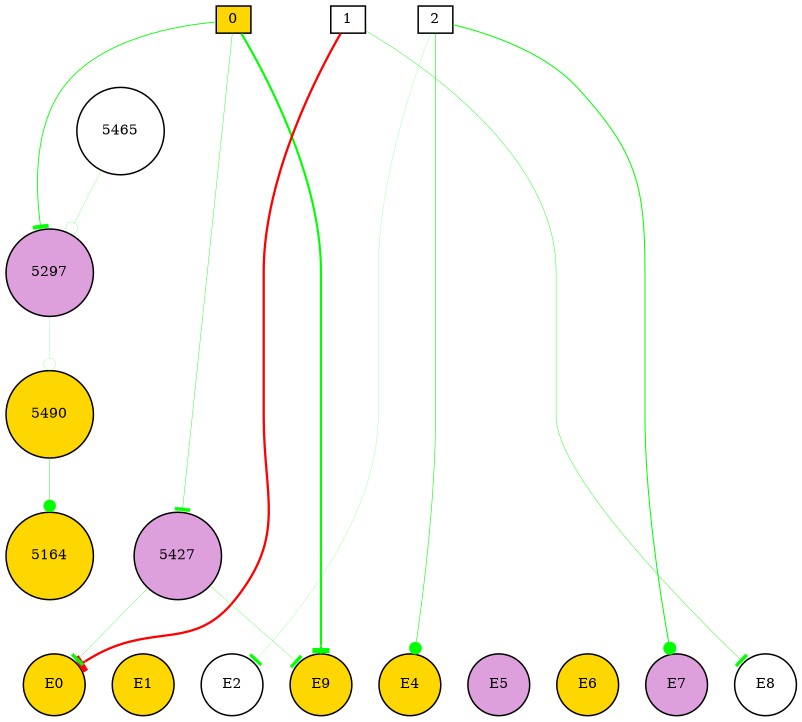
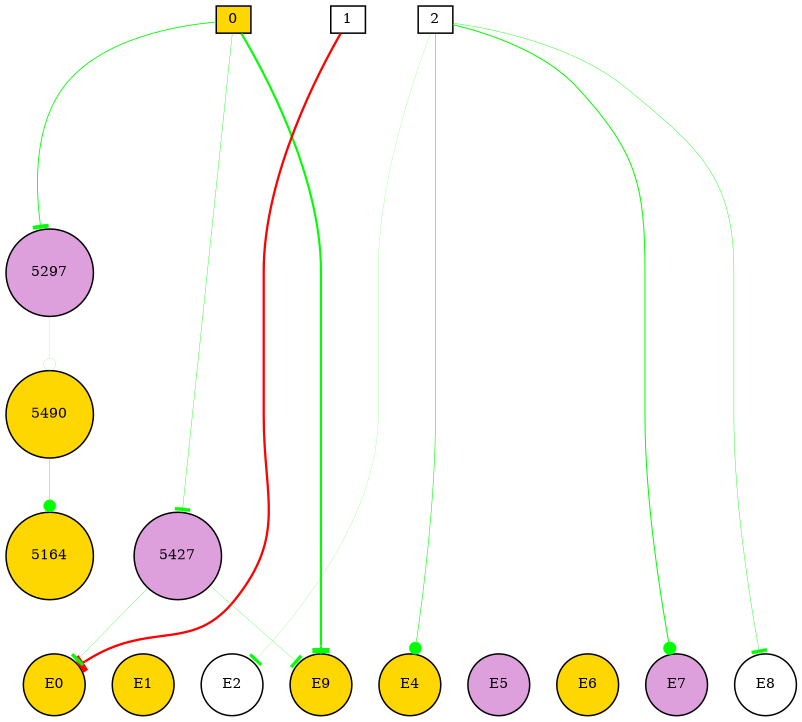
(121, 131) -> none
(556, 337) -> (733, 255)
